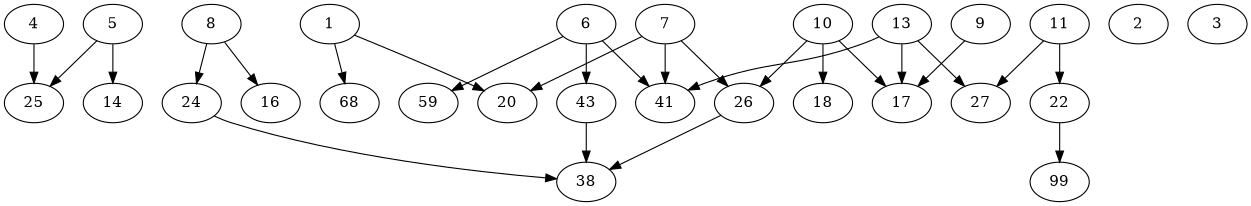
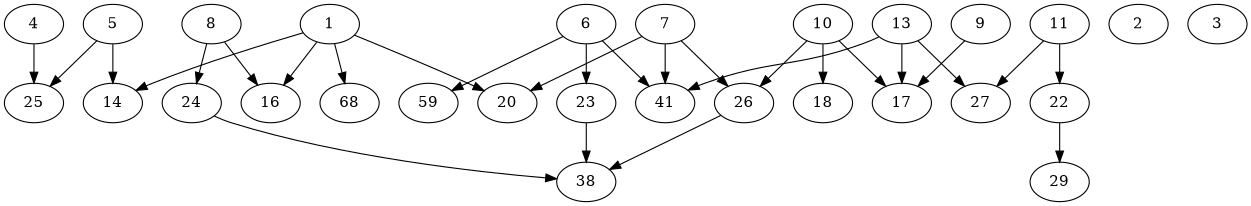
none -> (224, 57)
none -> (304, 59)
(586, 103) -> (586, 103)
(1060, 182) -> (1060, 182)
